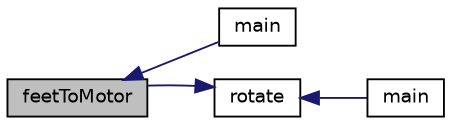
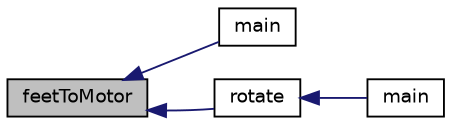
(171, 85) -> (190, 110)
